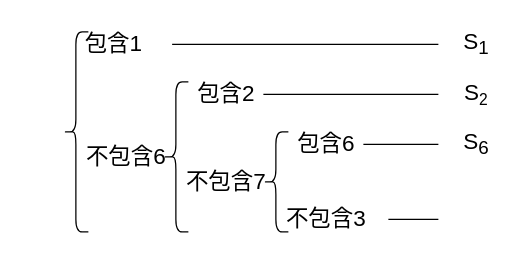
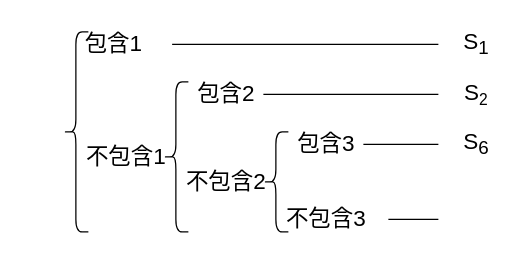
(326, 144) -> (326, 144)
(126, 157) -> (126, 157)
(226, 182) -> (226, 182)
